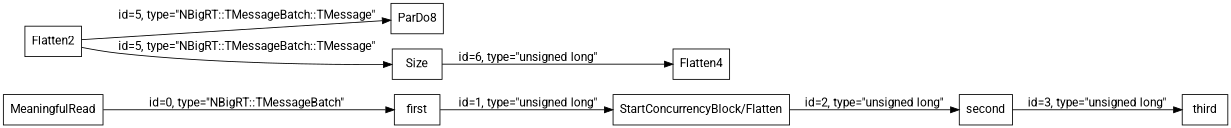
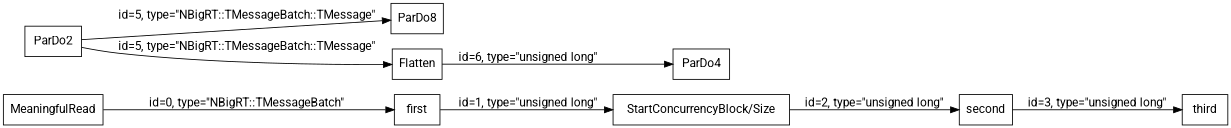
(53, 41) -> (53, 41)
(417, 64) -> (417, 64)
(701, 64) -> (701, 64)
(701, 110) -> (701, 110)
